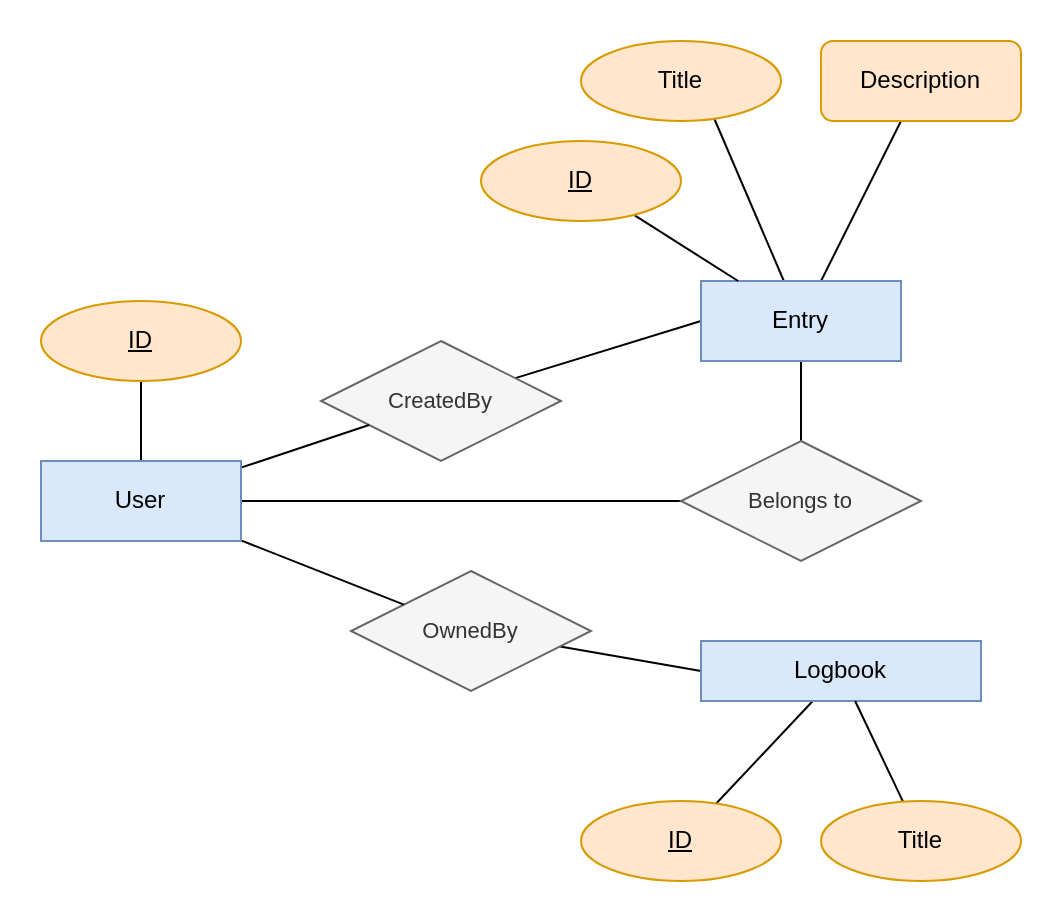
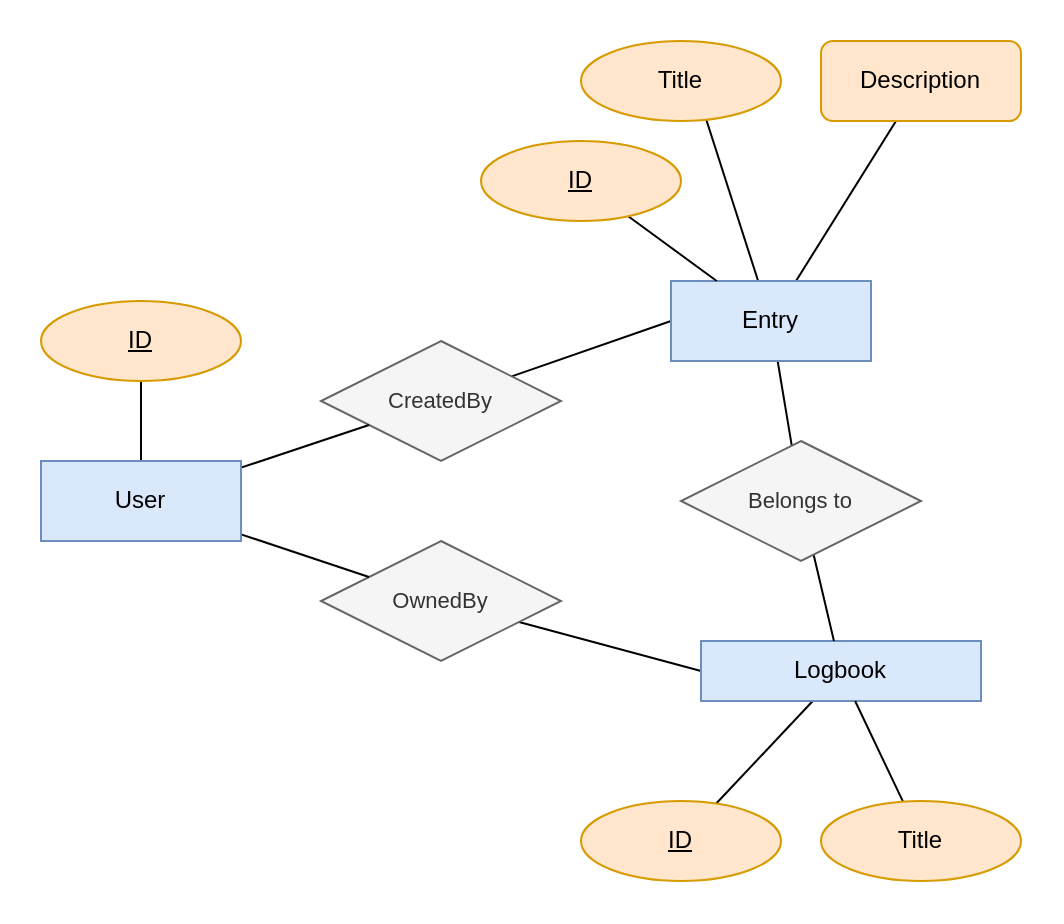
(801, 321) -> (771, 321)
(461, 501) -> (824, 598)
(471, 631) -> (441, 601)
